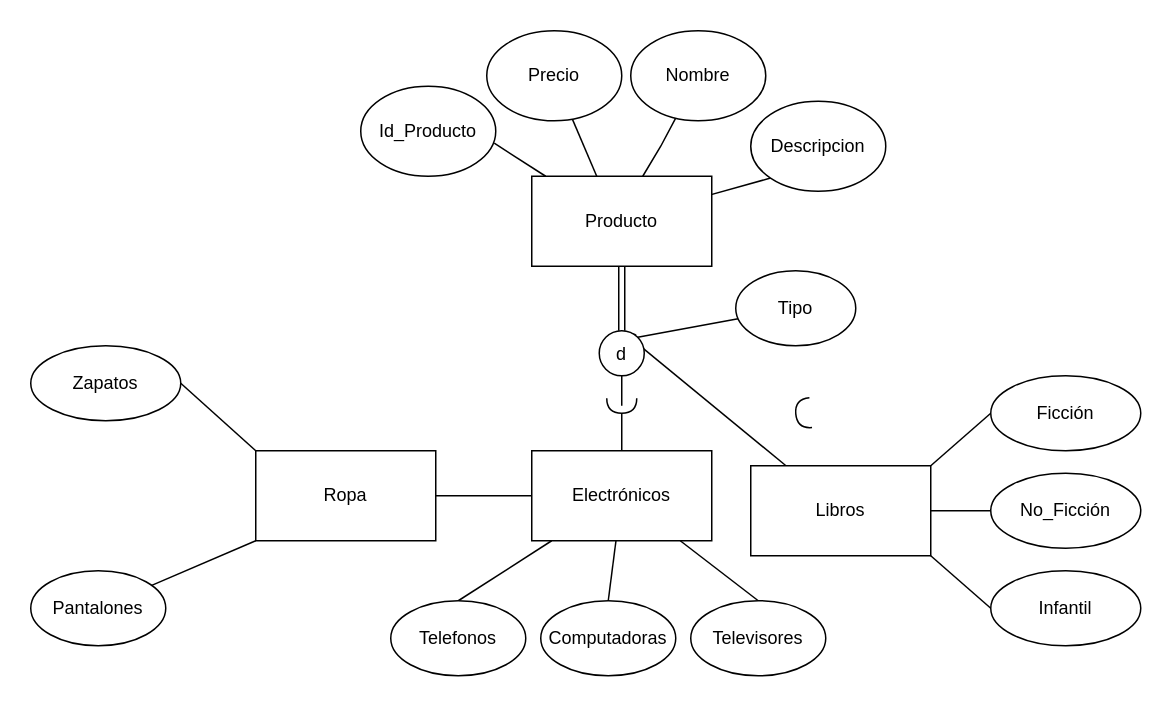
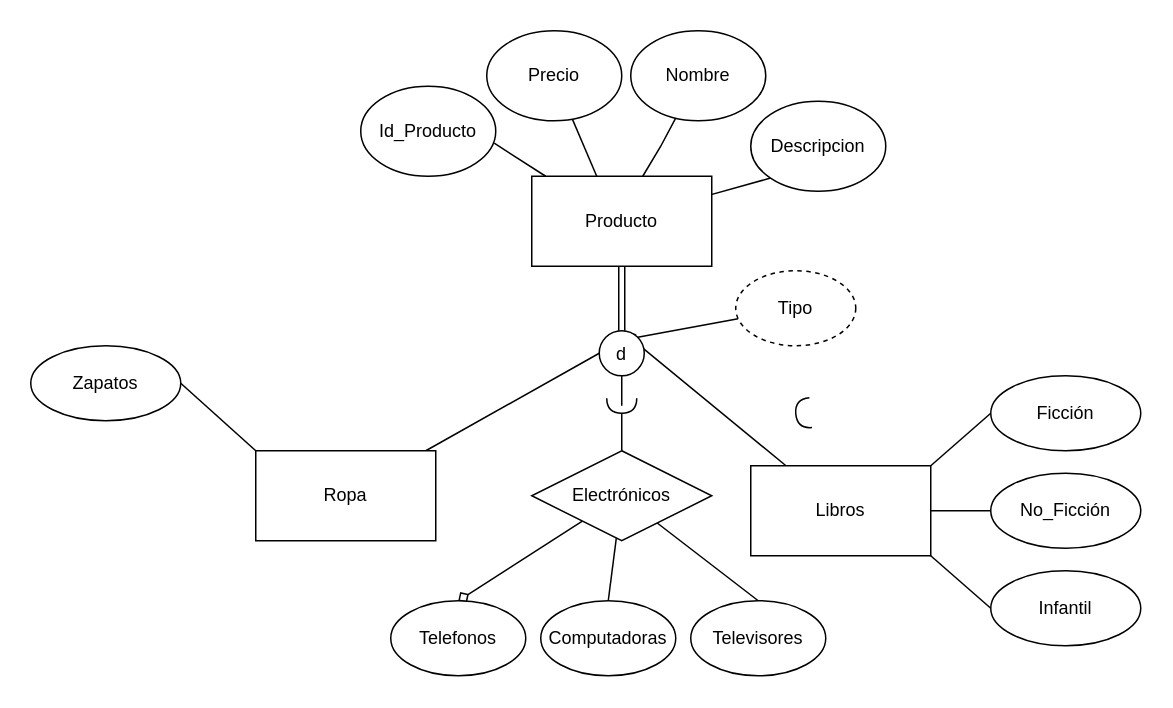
(796, 308) -> (796, 308)
(484, 496) -> (513, 402)
(622, 496) -> (622, 496)
(203, 563) -> none
(464, 597) -> (469, 594)
(98, 608) -> none
